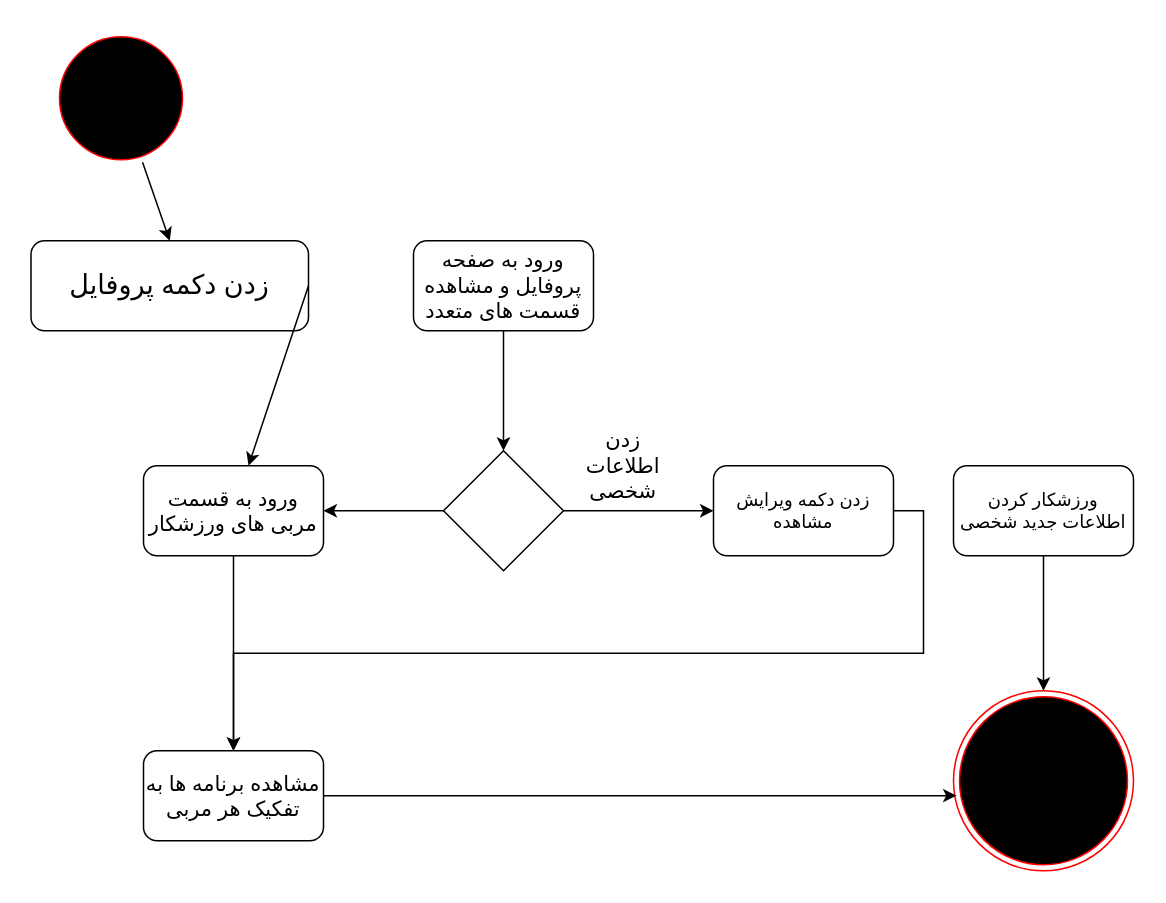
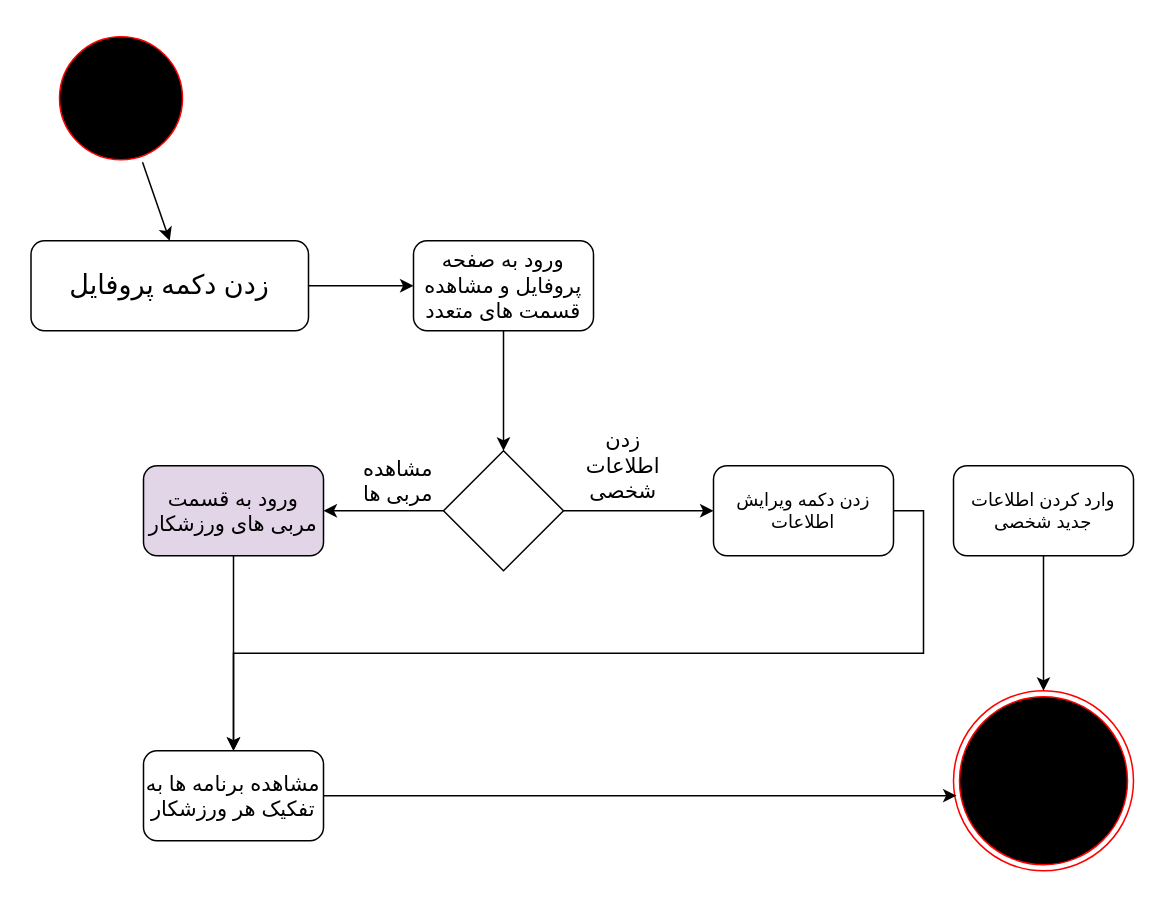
(280, 371) -> (355, 286)
none -> (398, 481)
(233, 511) -> (233, 511)
(803, 511) -> (803, 511)
(1043, 511) -> (1043, 511)
(233, 796) -> (233, 796)
